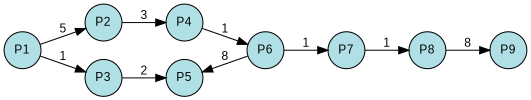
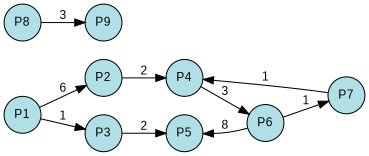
(144, 16) -> (144, 71)
(63, 29) -> (63, 89)
(225, 29) -> (225, 92)
(468, 44) -> (63, 16)
(382, 50) -> (271, 86)
